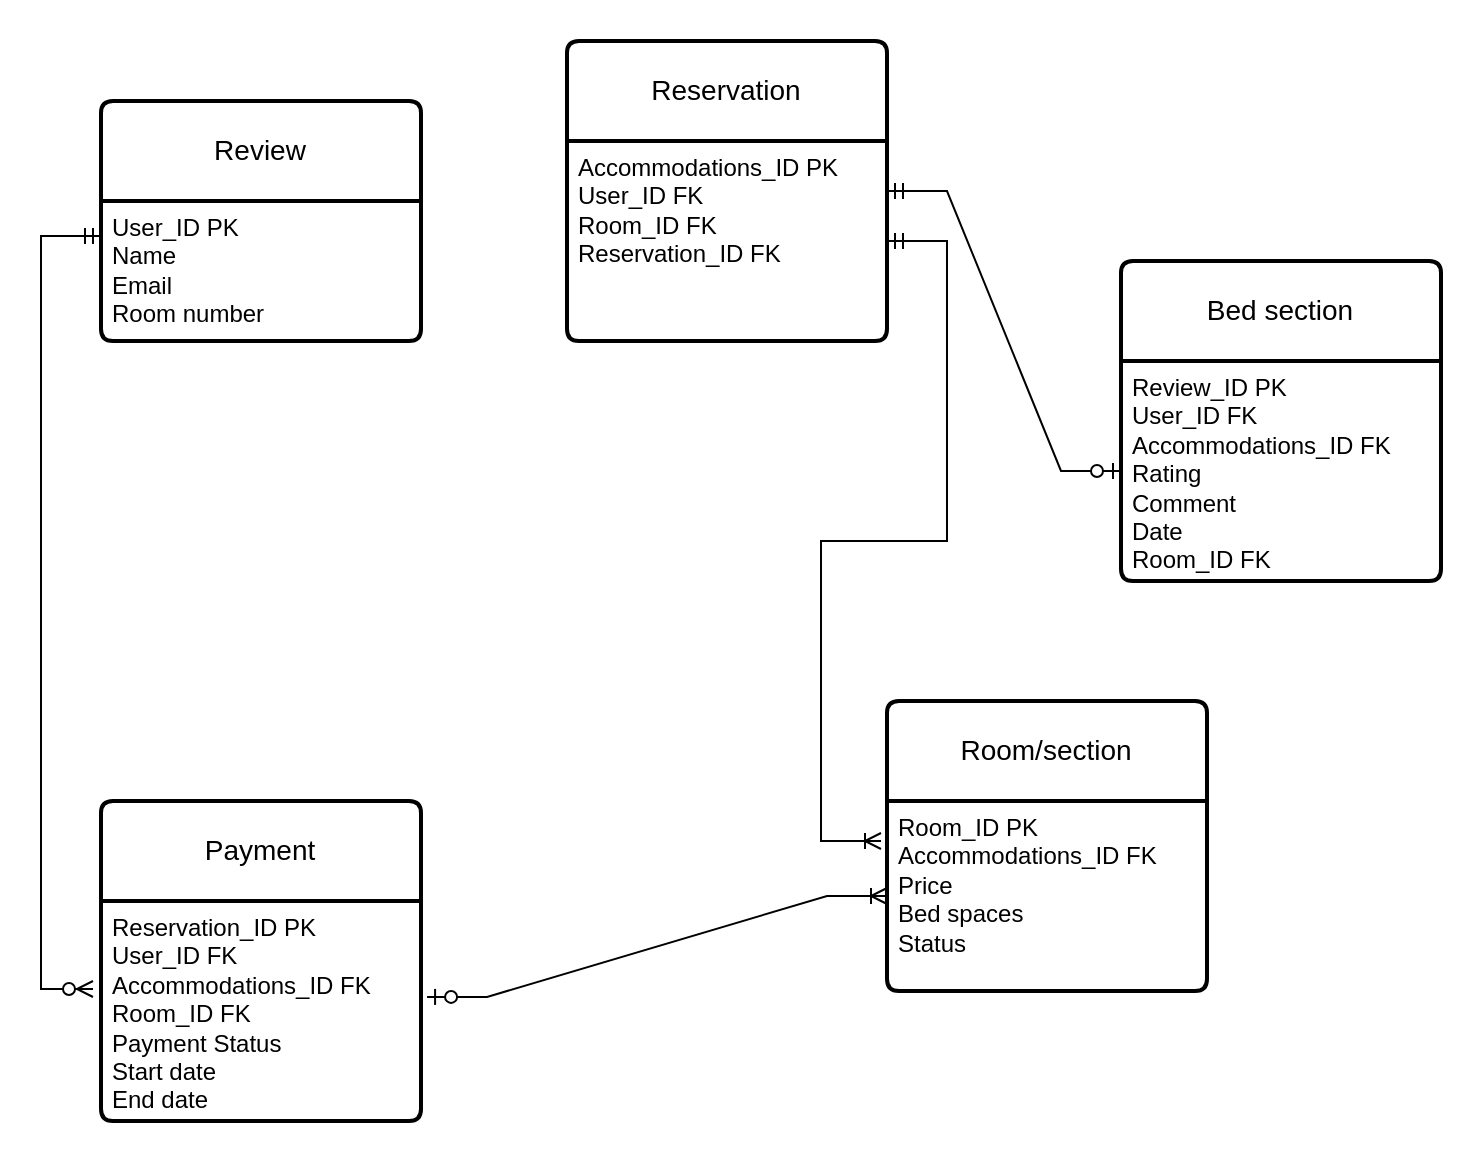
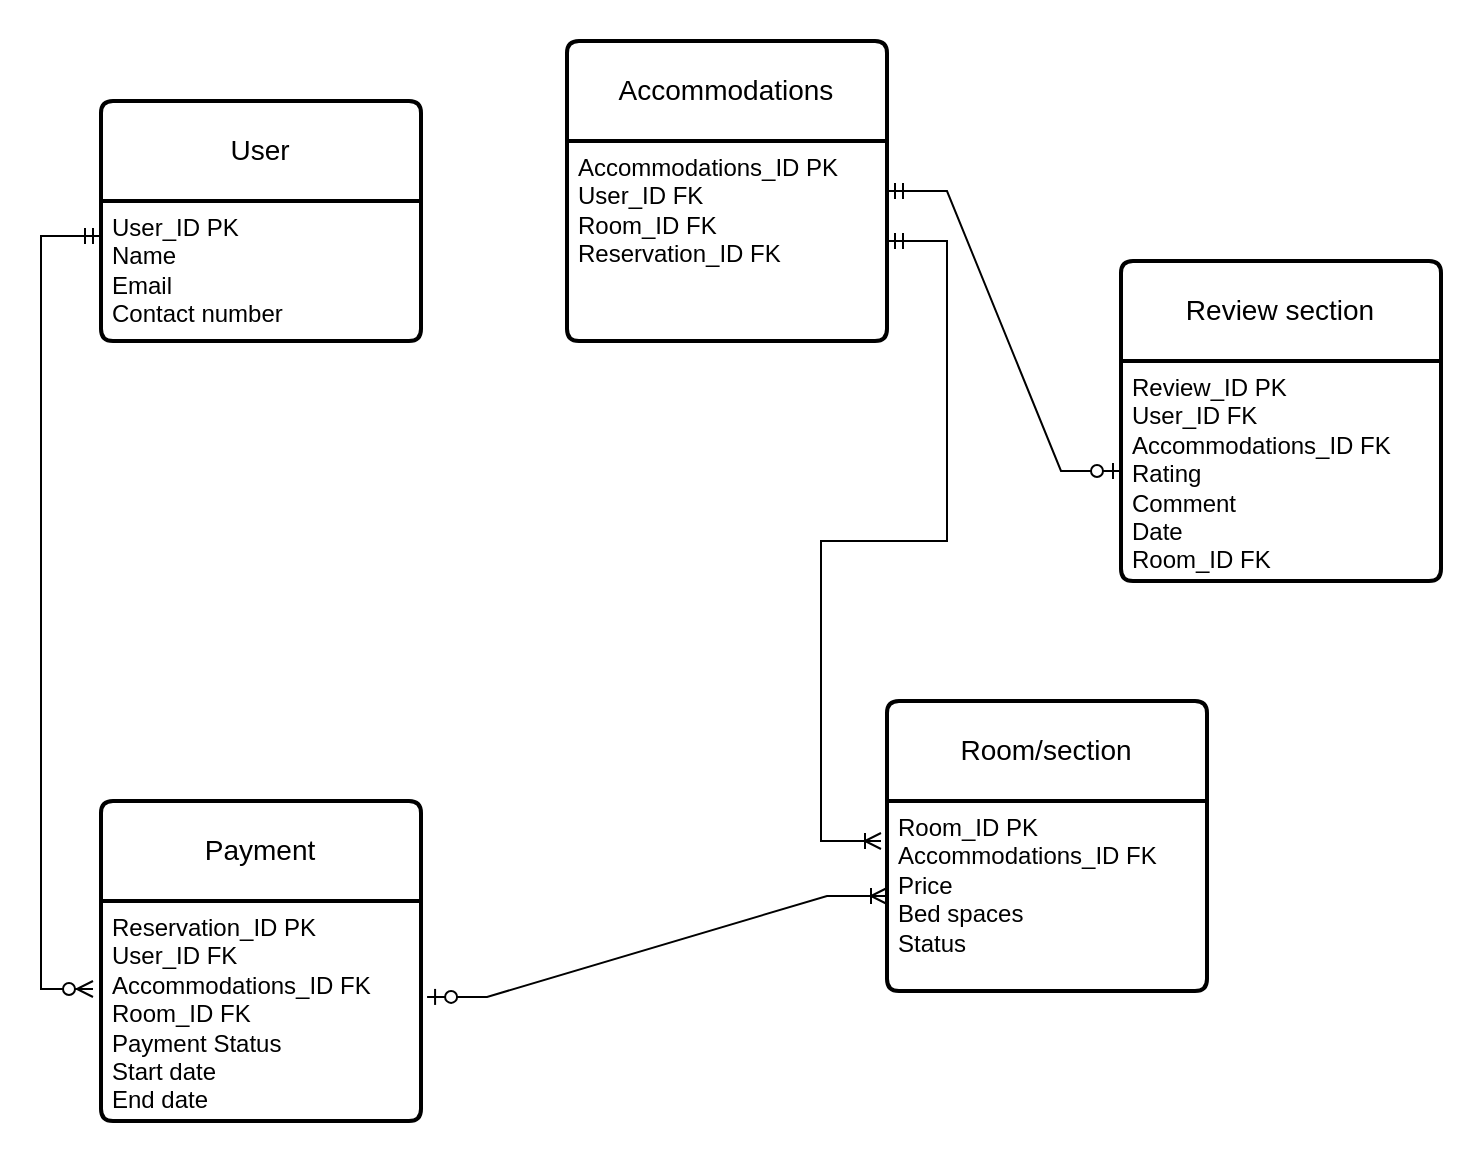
(727, 91) -> (727, 91)
(261, 151) -> (261, 151)
(184, 273) -> (204, 273)
(1281, 311) -> (1281, 311)
